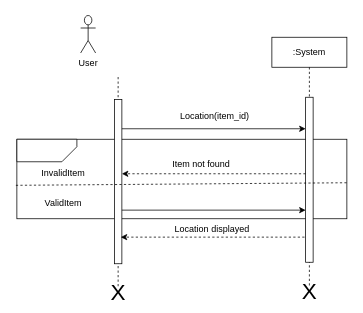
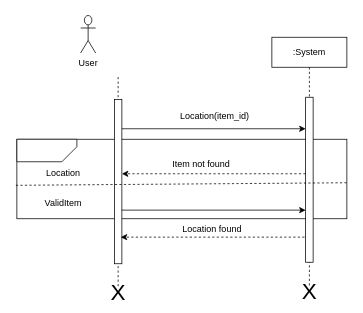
(63, 174) -> (63, 174)
(212, 229) -> (212, 229)
